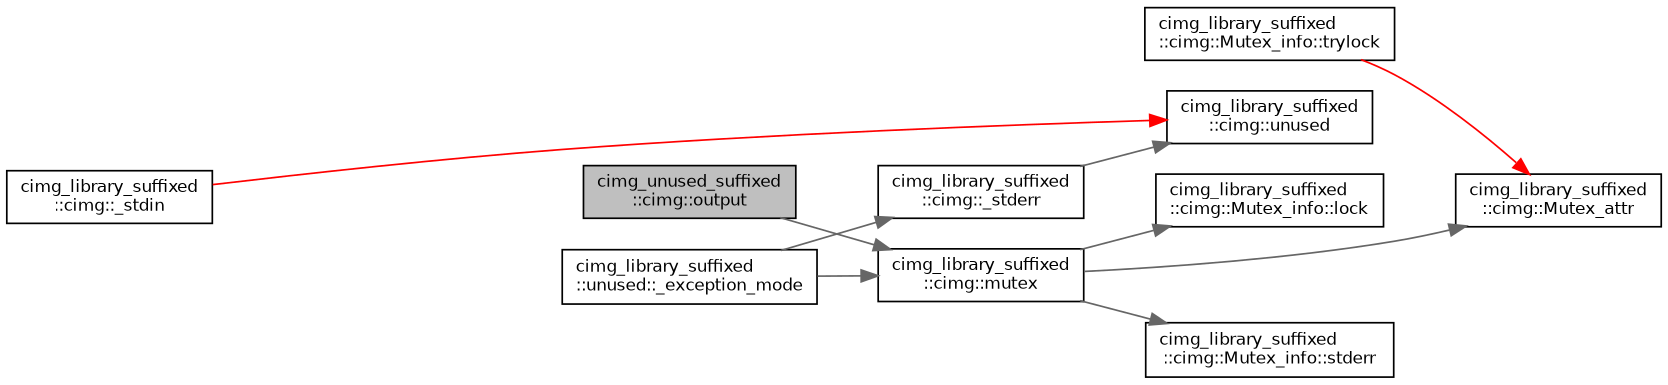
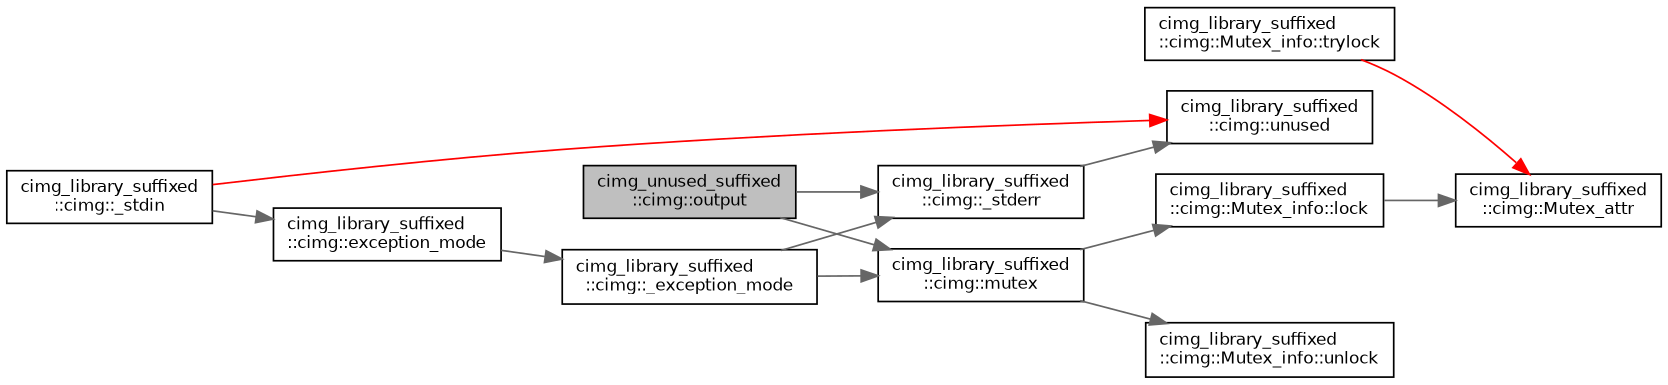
none -> (828, 192)
none -> (387, 234)
(1268, 258) -> (1411, 200)
(690, 277) -> (690, 277)
(1270, 350) -> (1270, 350)
